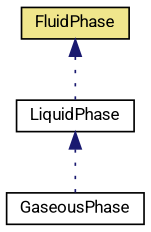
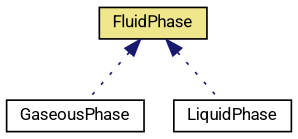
(75, 171) -> (109, 76)
